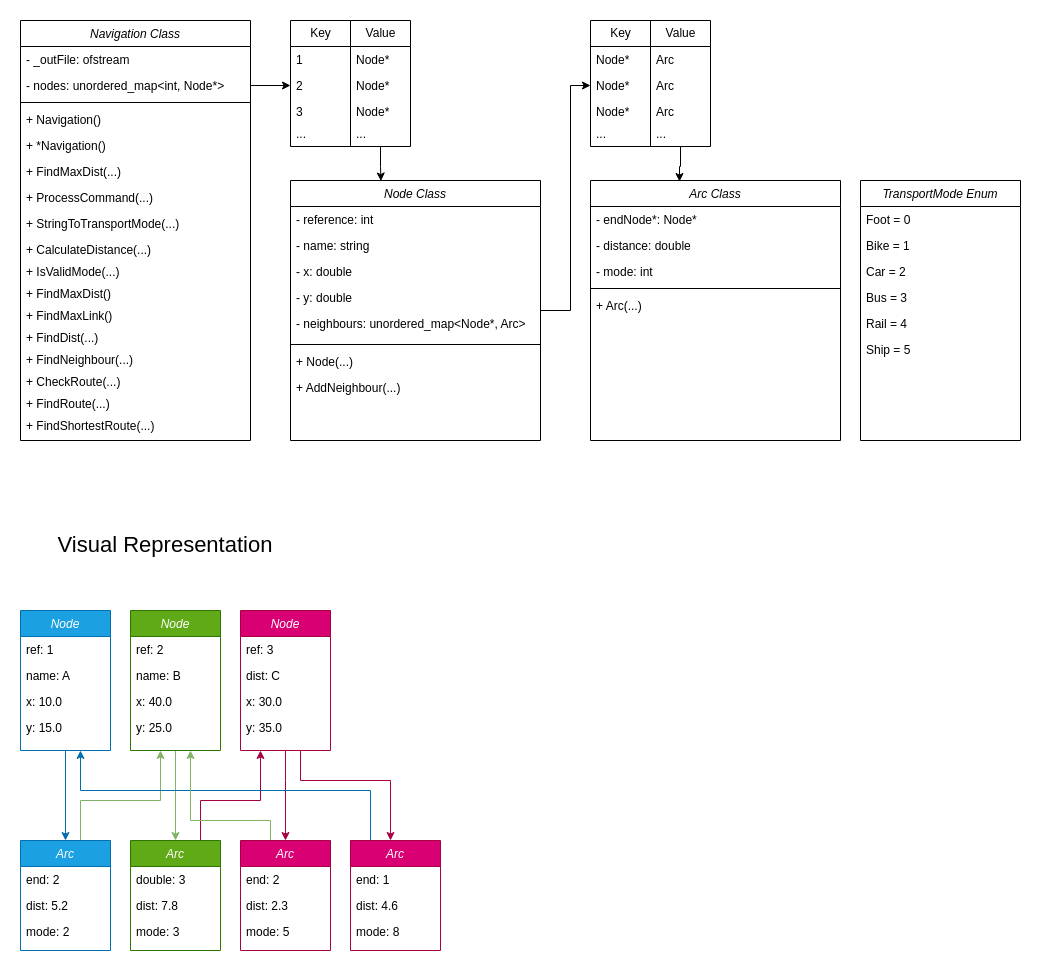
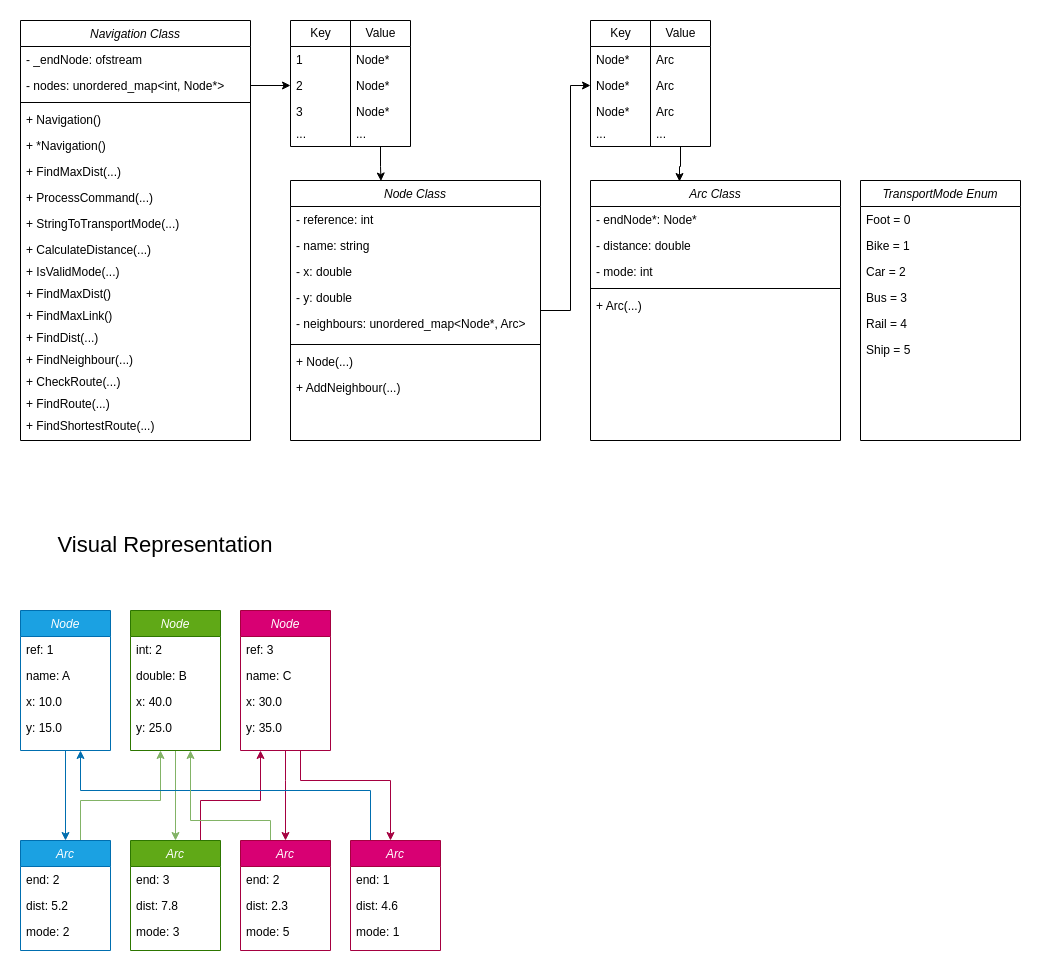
(85, 60) -> (89, 60)
(153, 650) -> (151, 650)
(156, 676) -> (162, 676)
(265, 676) -> (266, 676)
(162, 880) -> (153, 880)
(376, 932) -> (376, 932)
